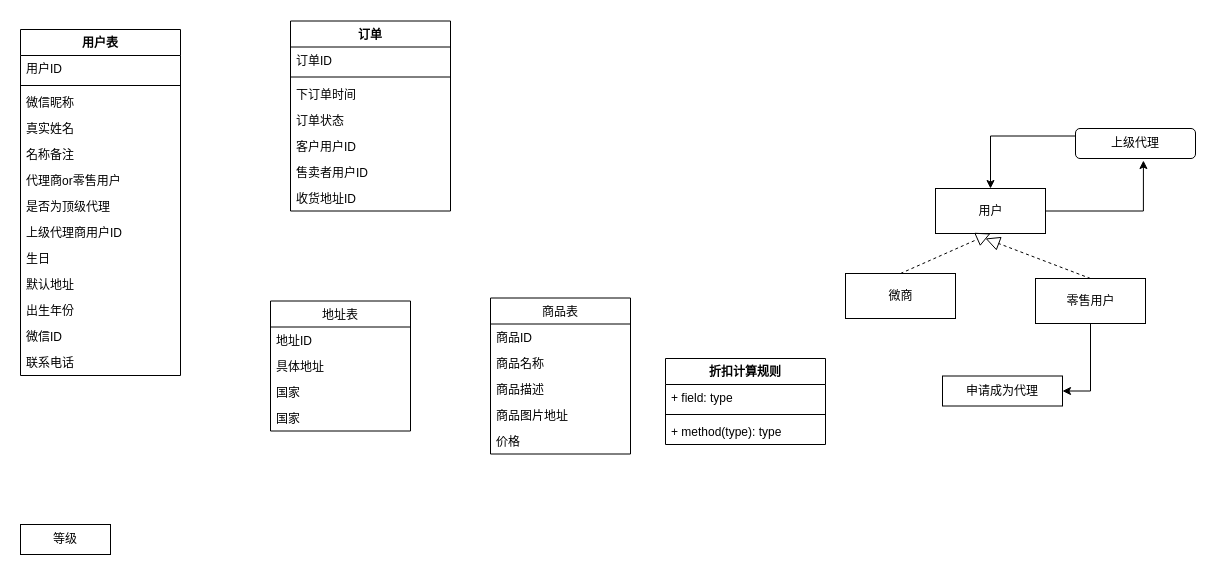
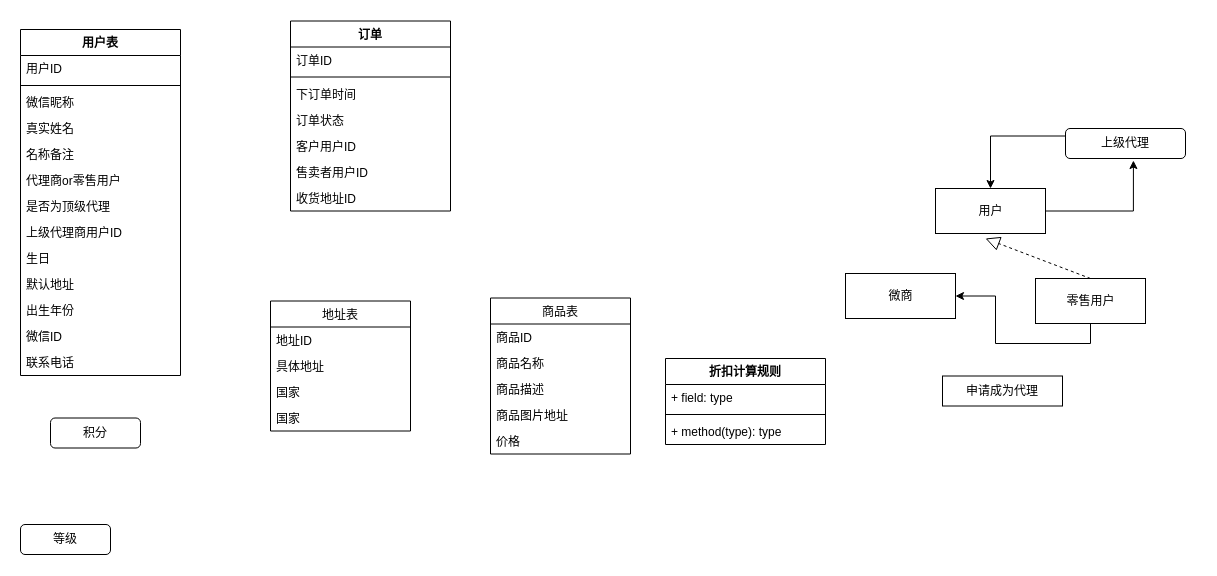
(1136, 144) -> (1126, 144)
(939, 256) -> none
(1091, 376) -> (1005, 344)
none -> (96, 433)
(66, 540) -> (66, 540)
